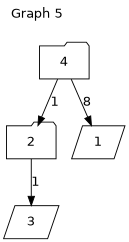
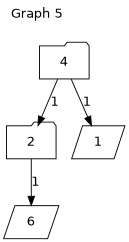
(87, 102) -> (87, 102)
(31, 222) -> (31, 222)
